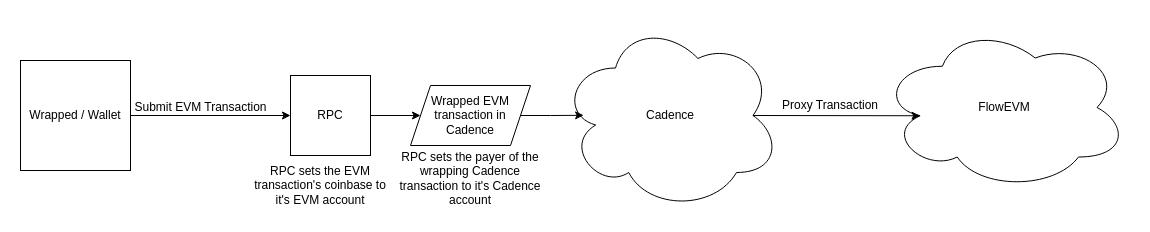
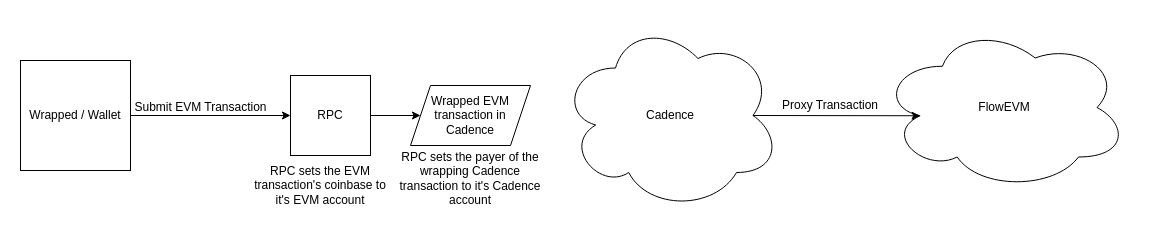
(549, 116) -> none
